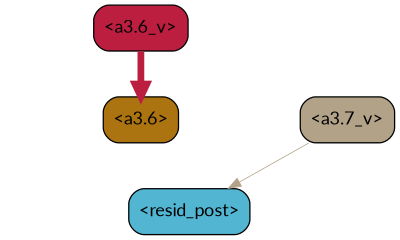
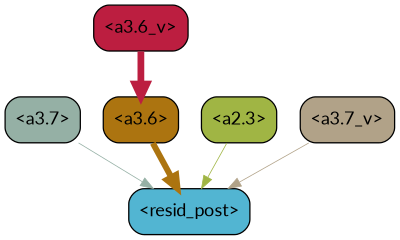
none -> (43, 120)
none -> (239, 120)
none -> (162, 160)
